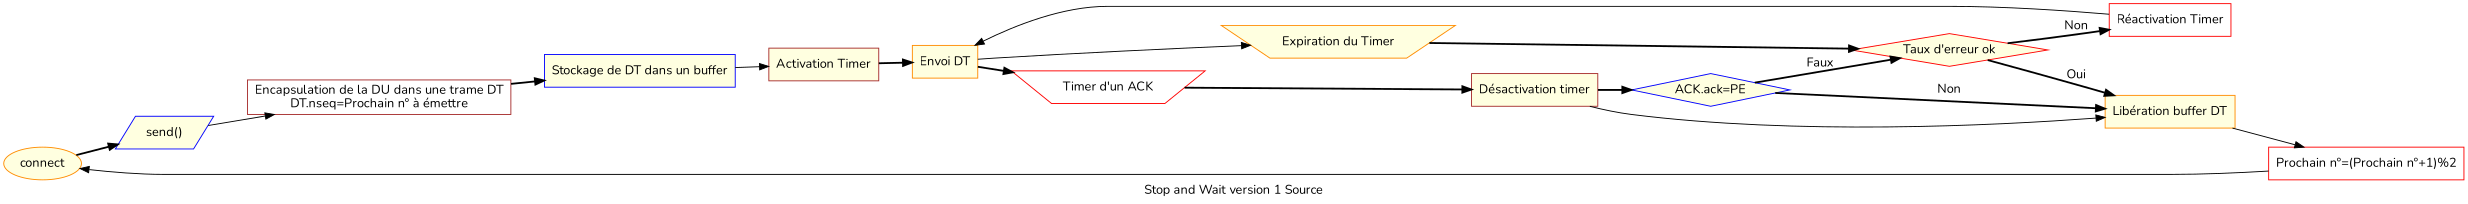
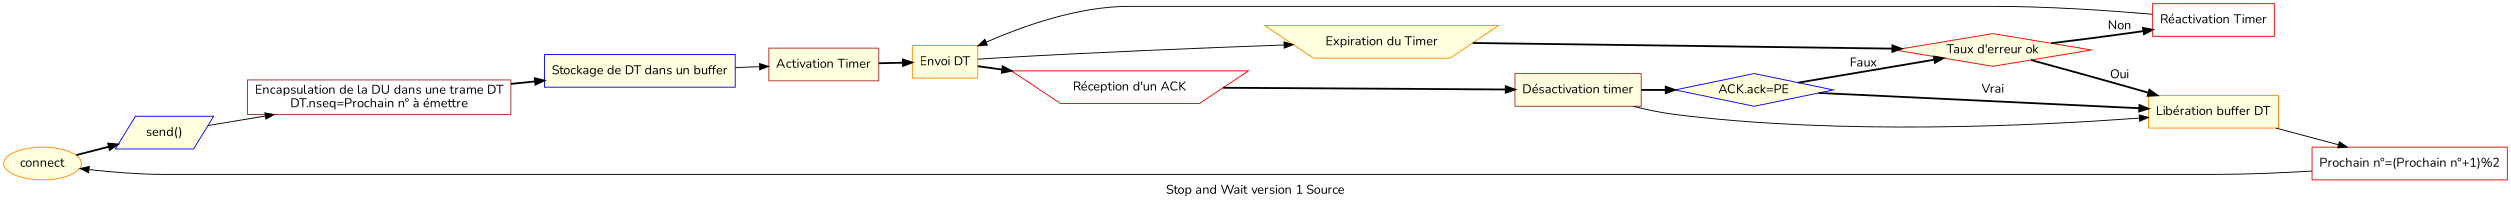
(1108, 87) -> (1130, 87)
(1949, 89) -> (1993, 89)
